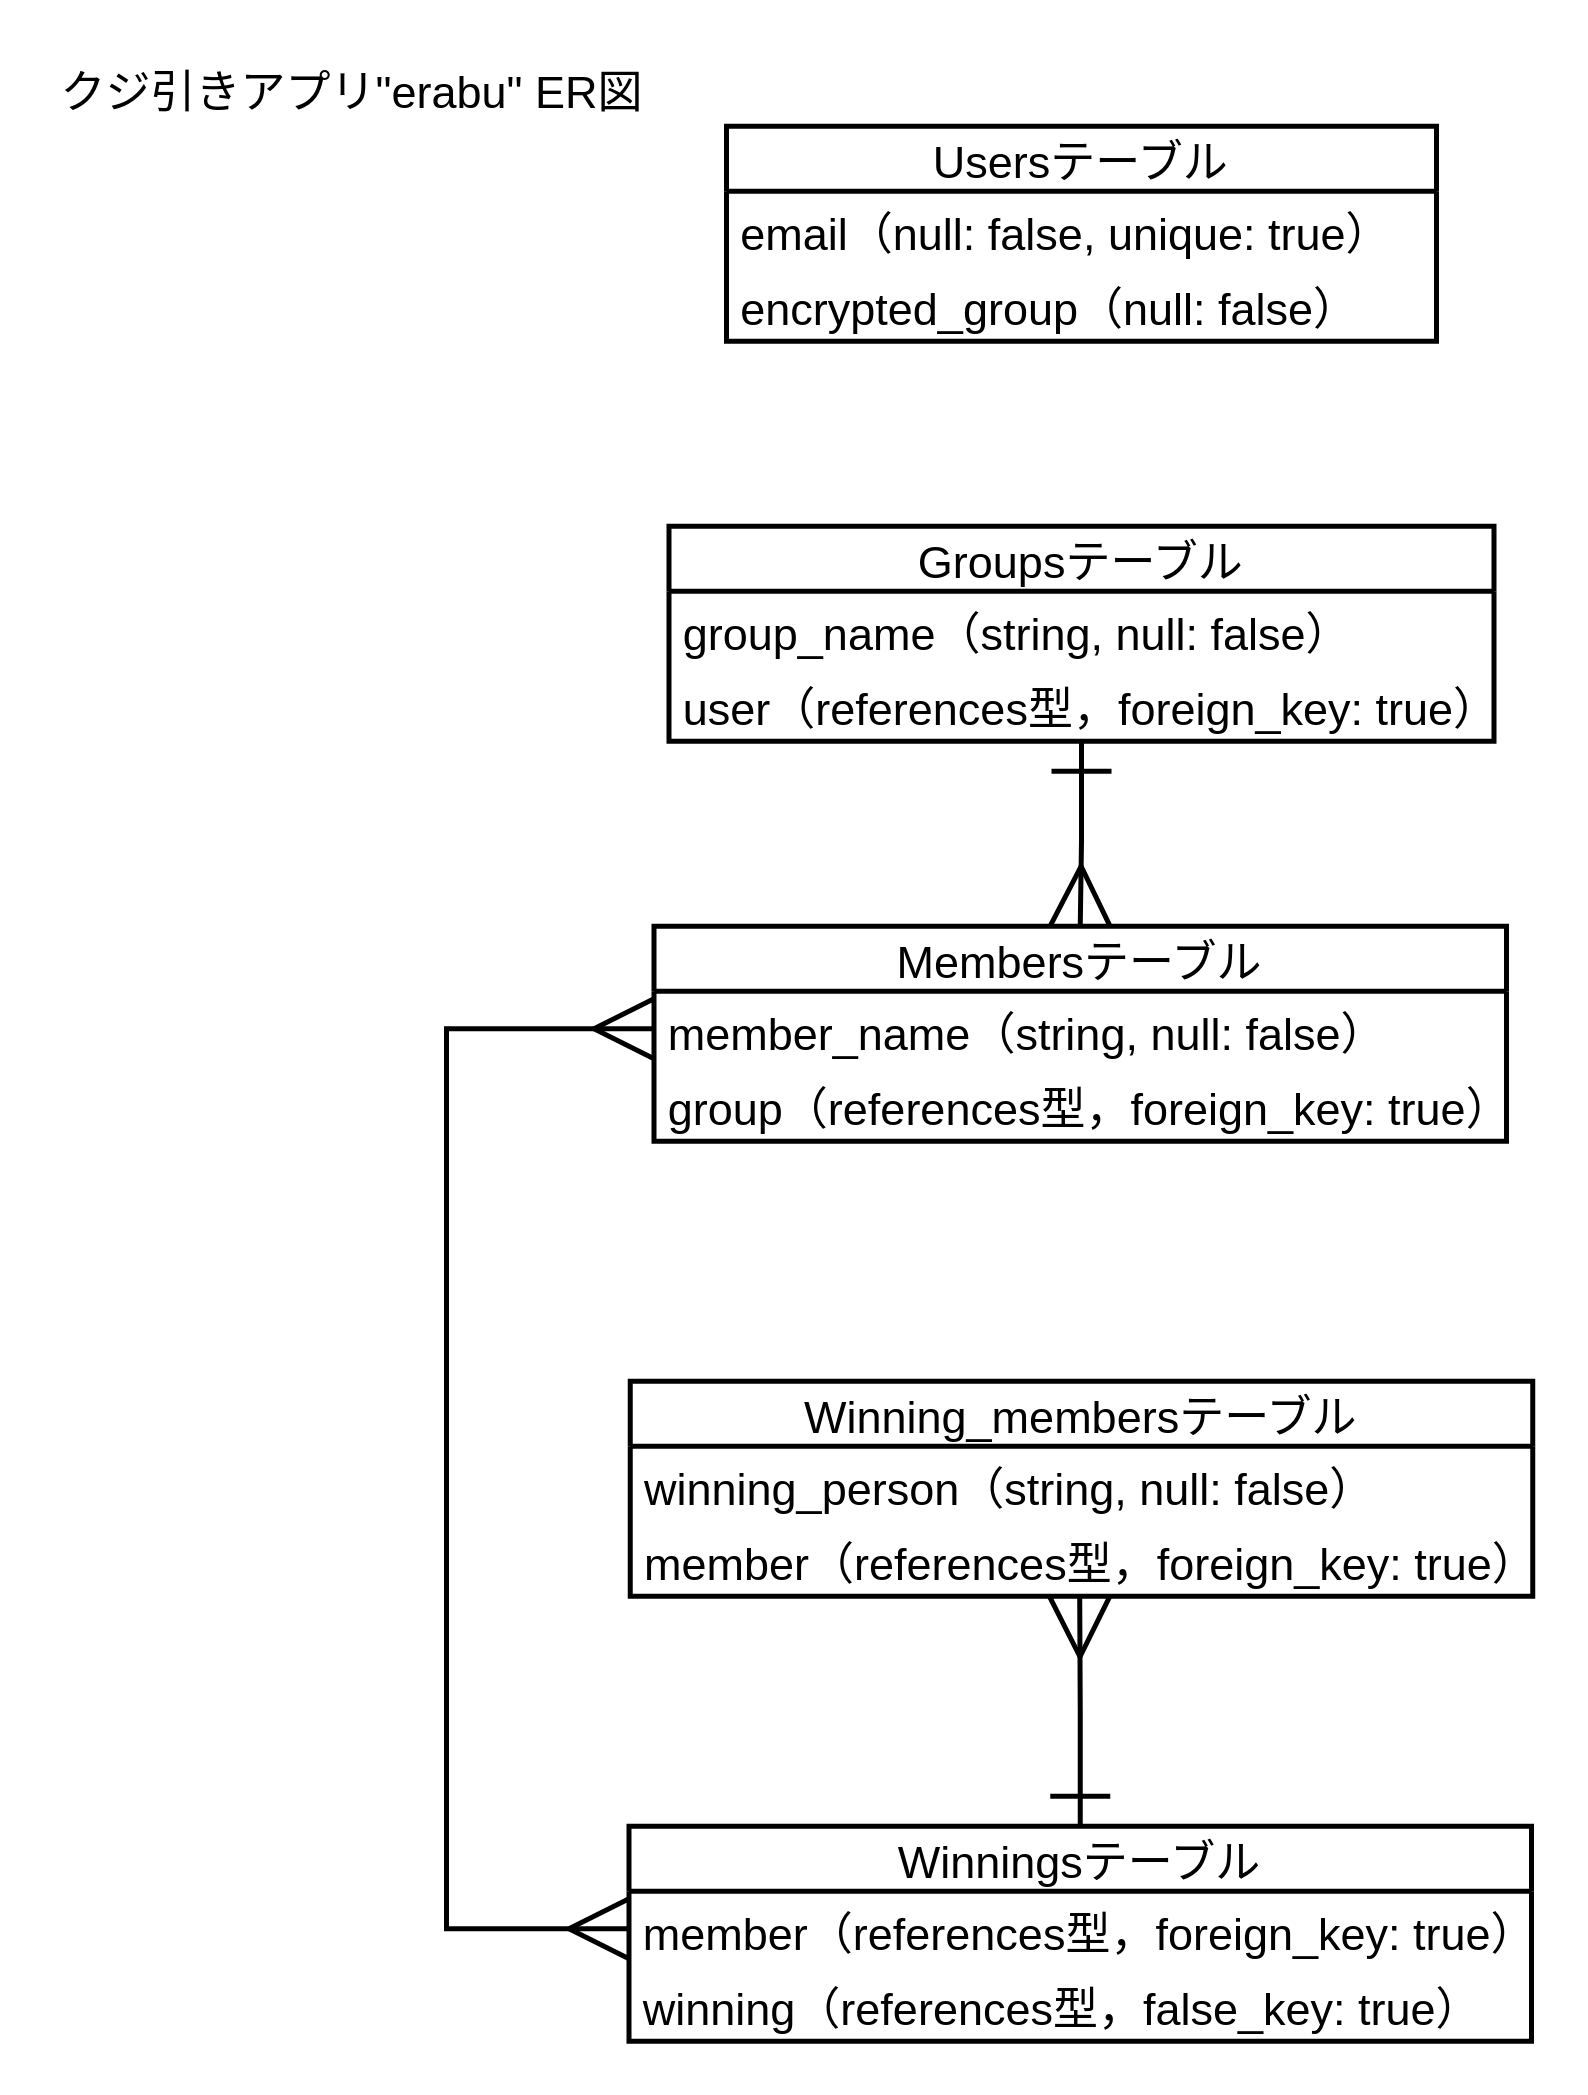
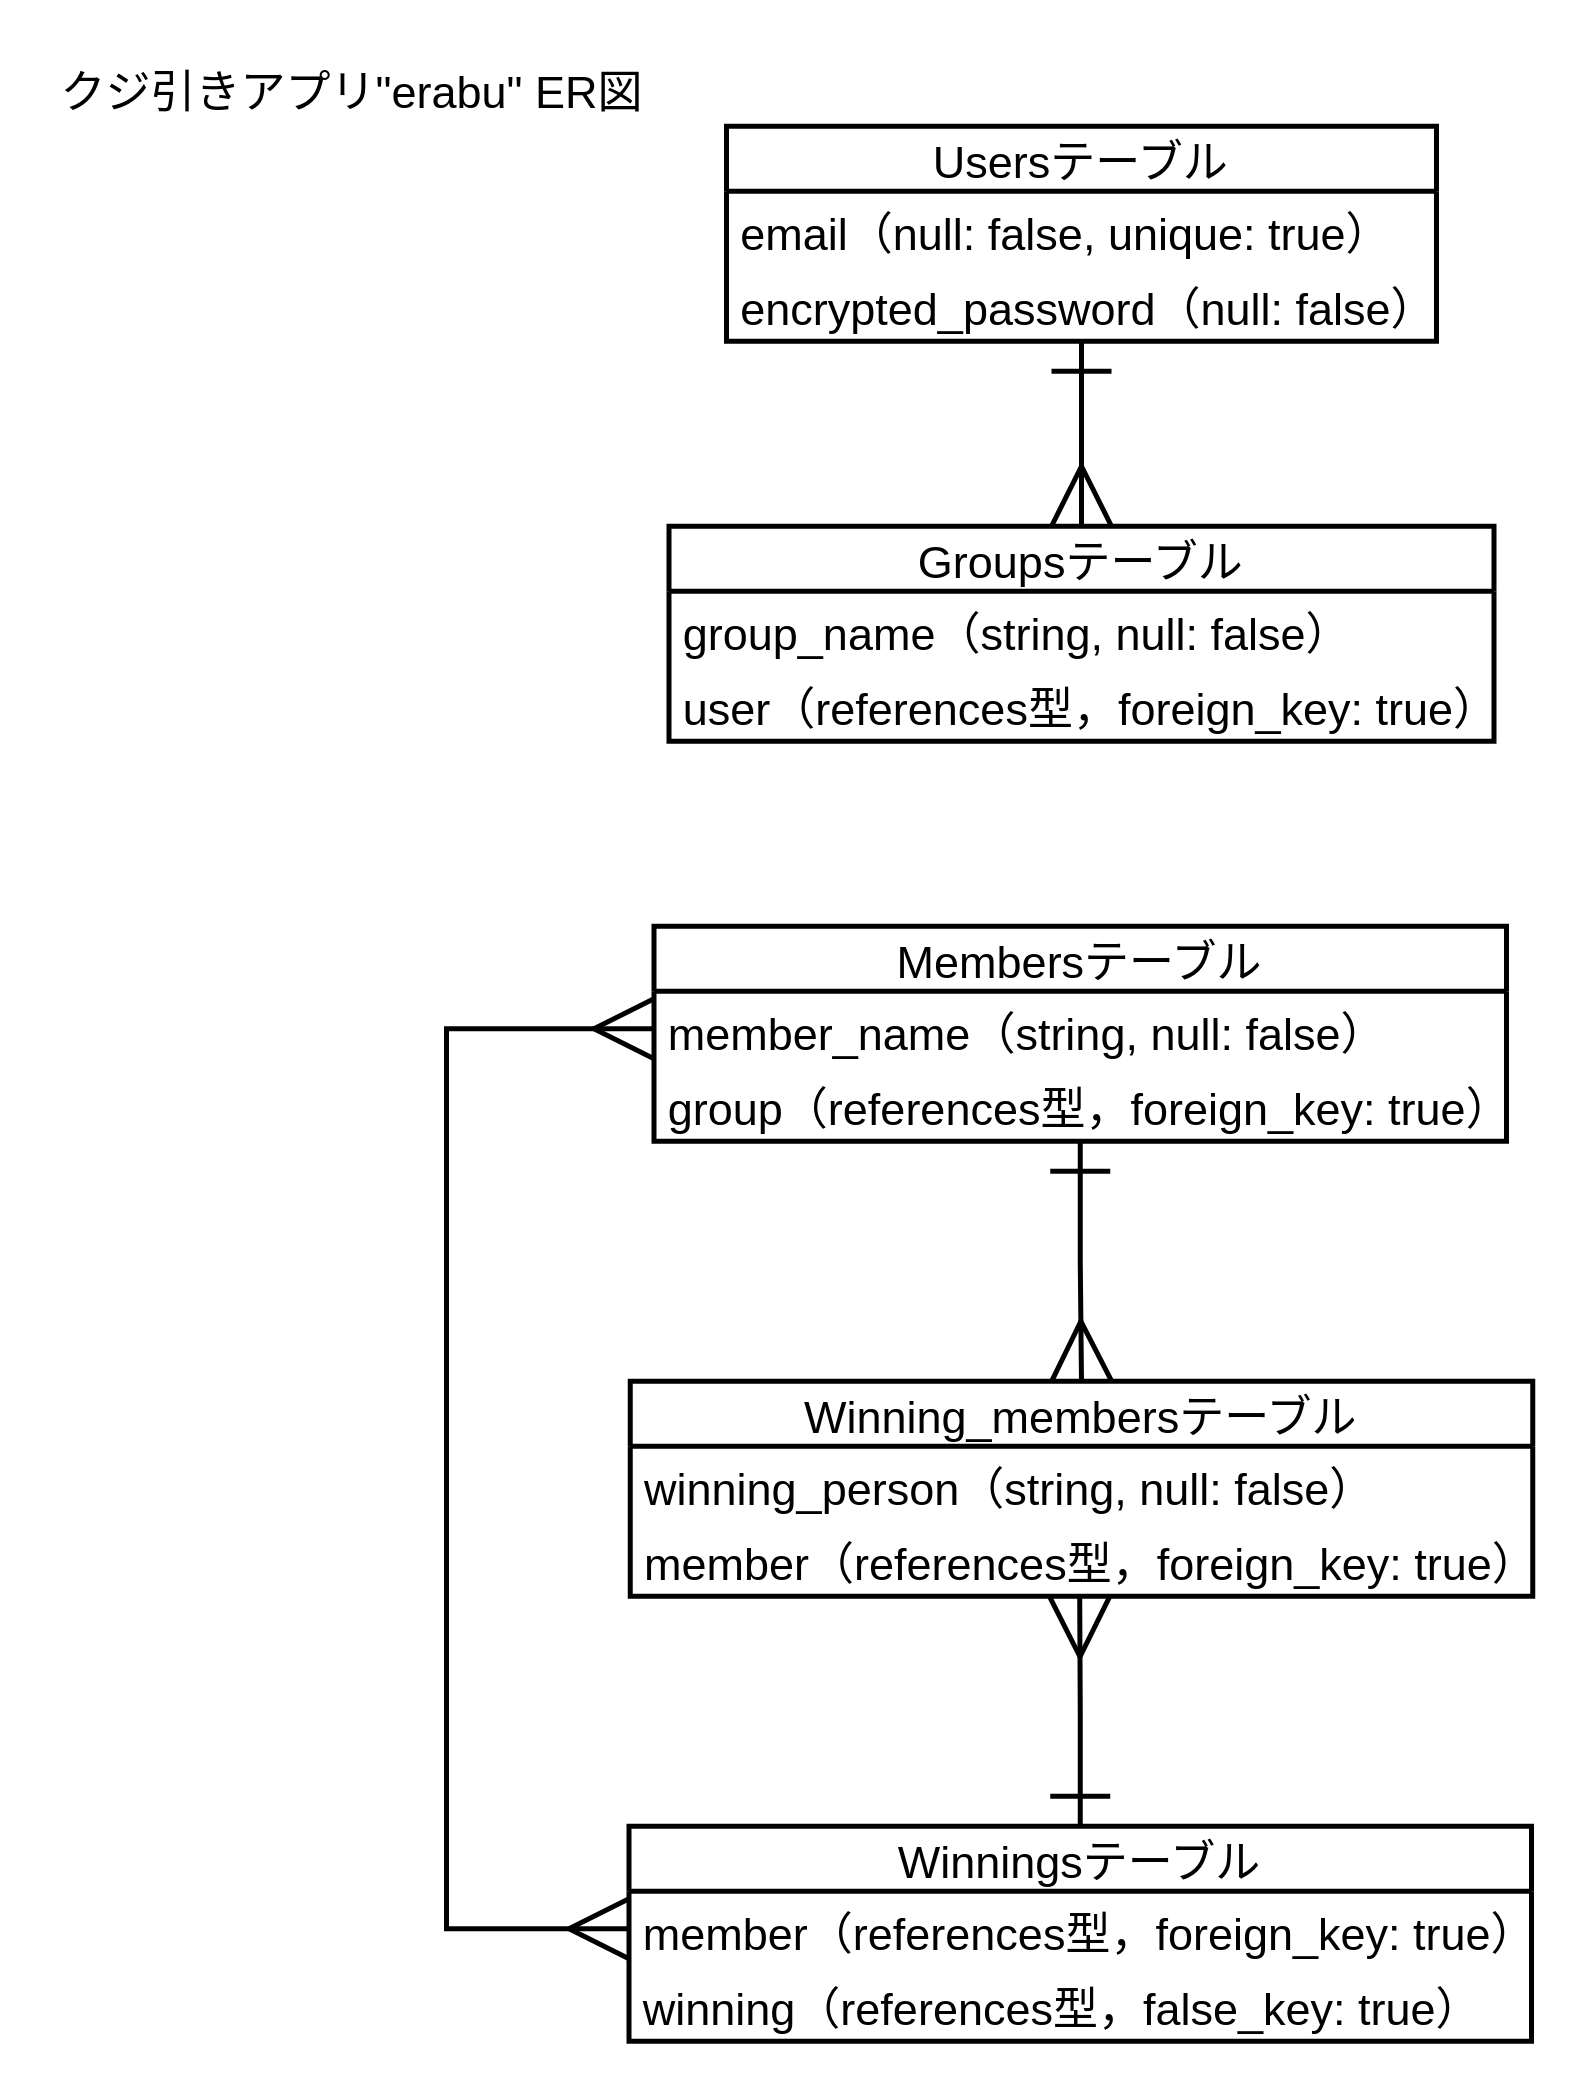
(1083, 310) -> (1121, 310)
none -> (1081, 432)
(1081, 835) -> none
none -> (1080, 1263)
